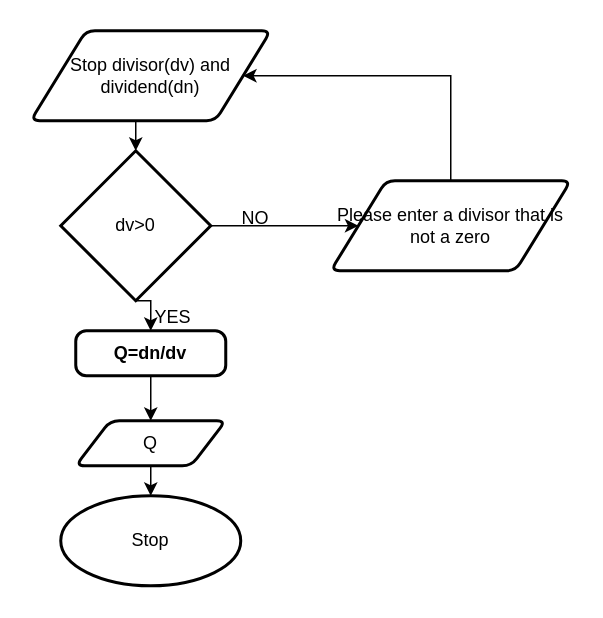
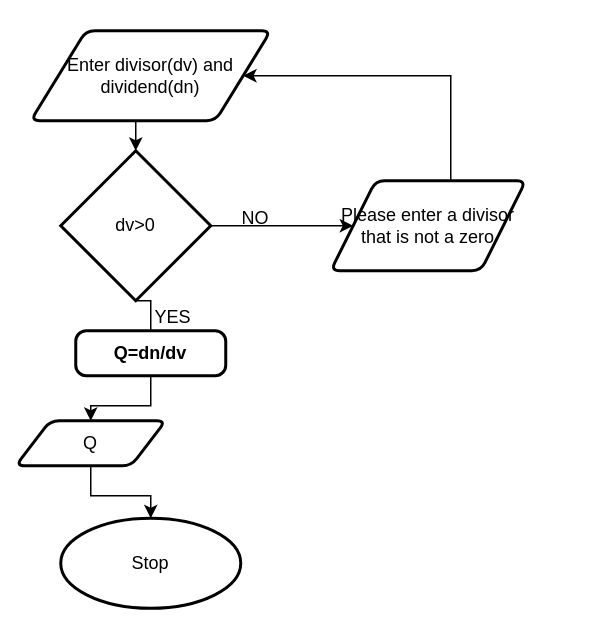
(151, 76) -> (151, 76)
(451, 226) -> (428, 226)
(151, 319) -> (151, 323)
(151, 443) -> (91, 443)
(151, 541) -> (151, 563)
